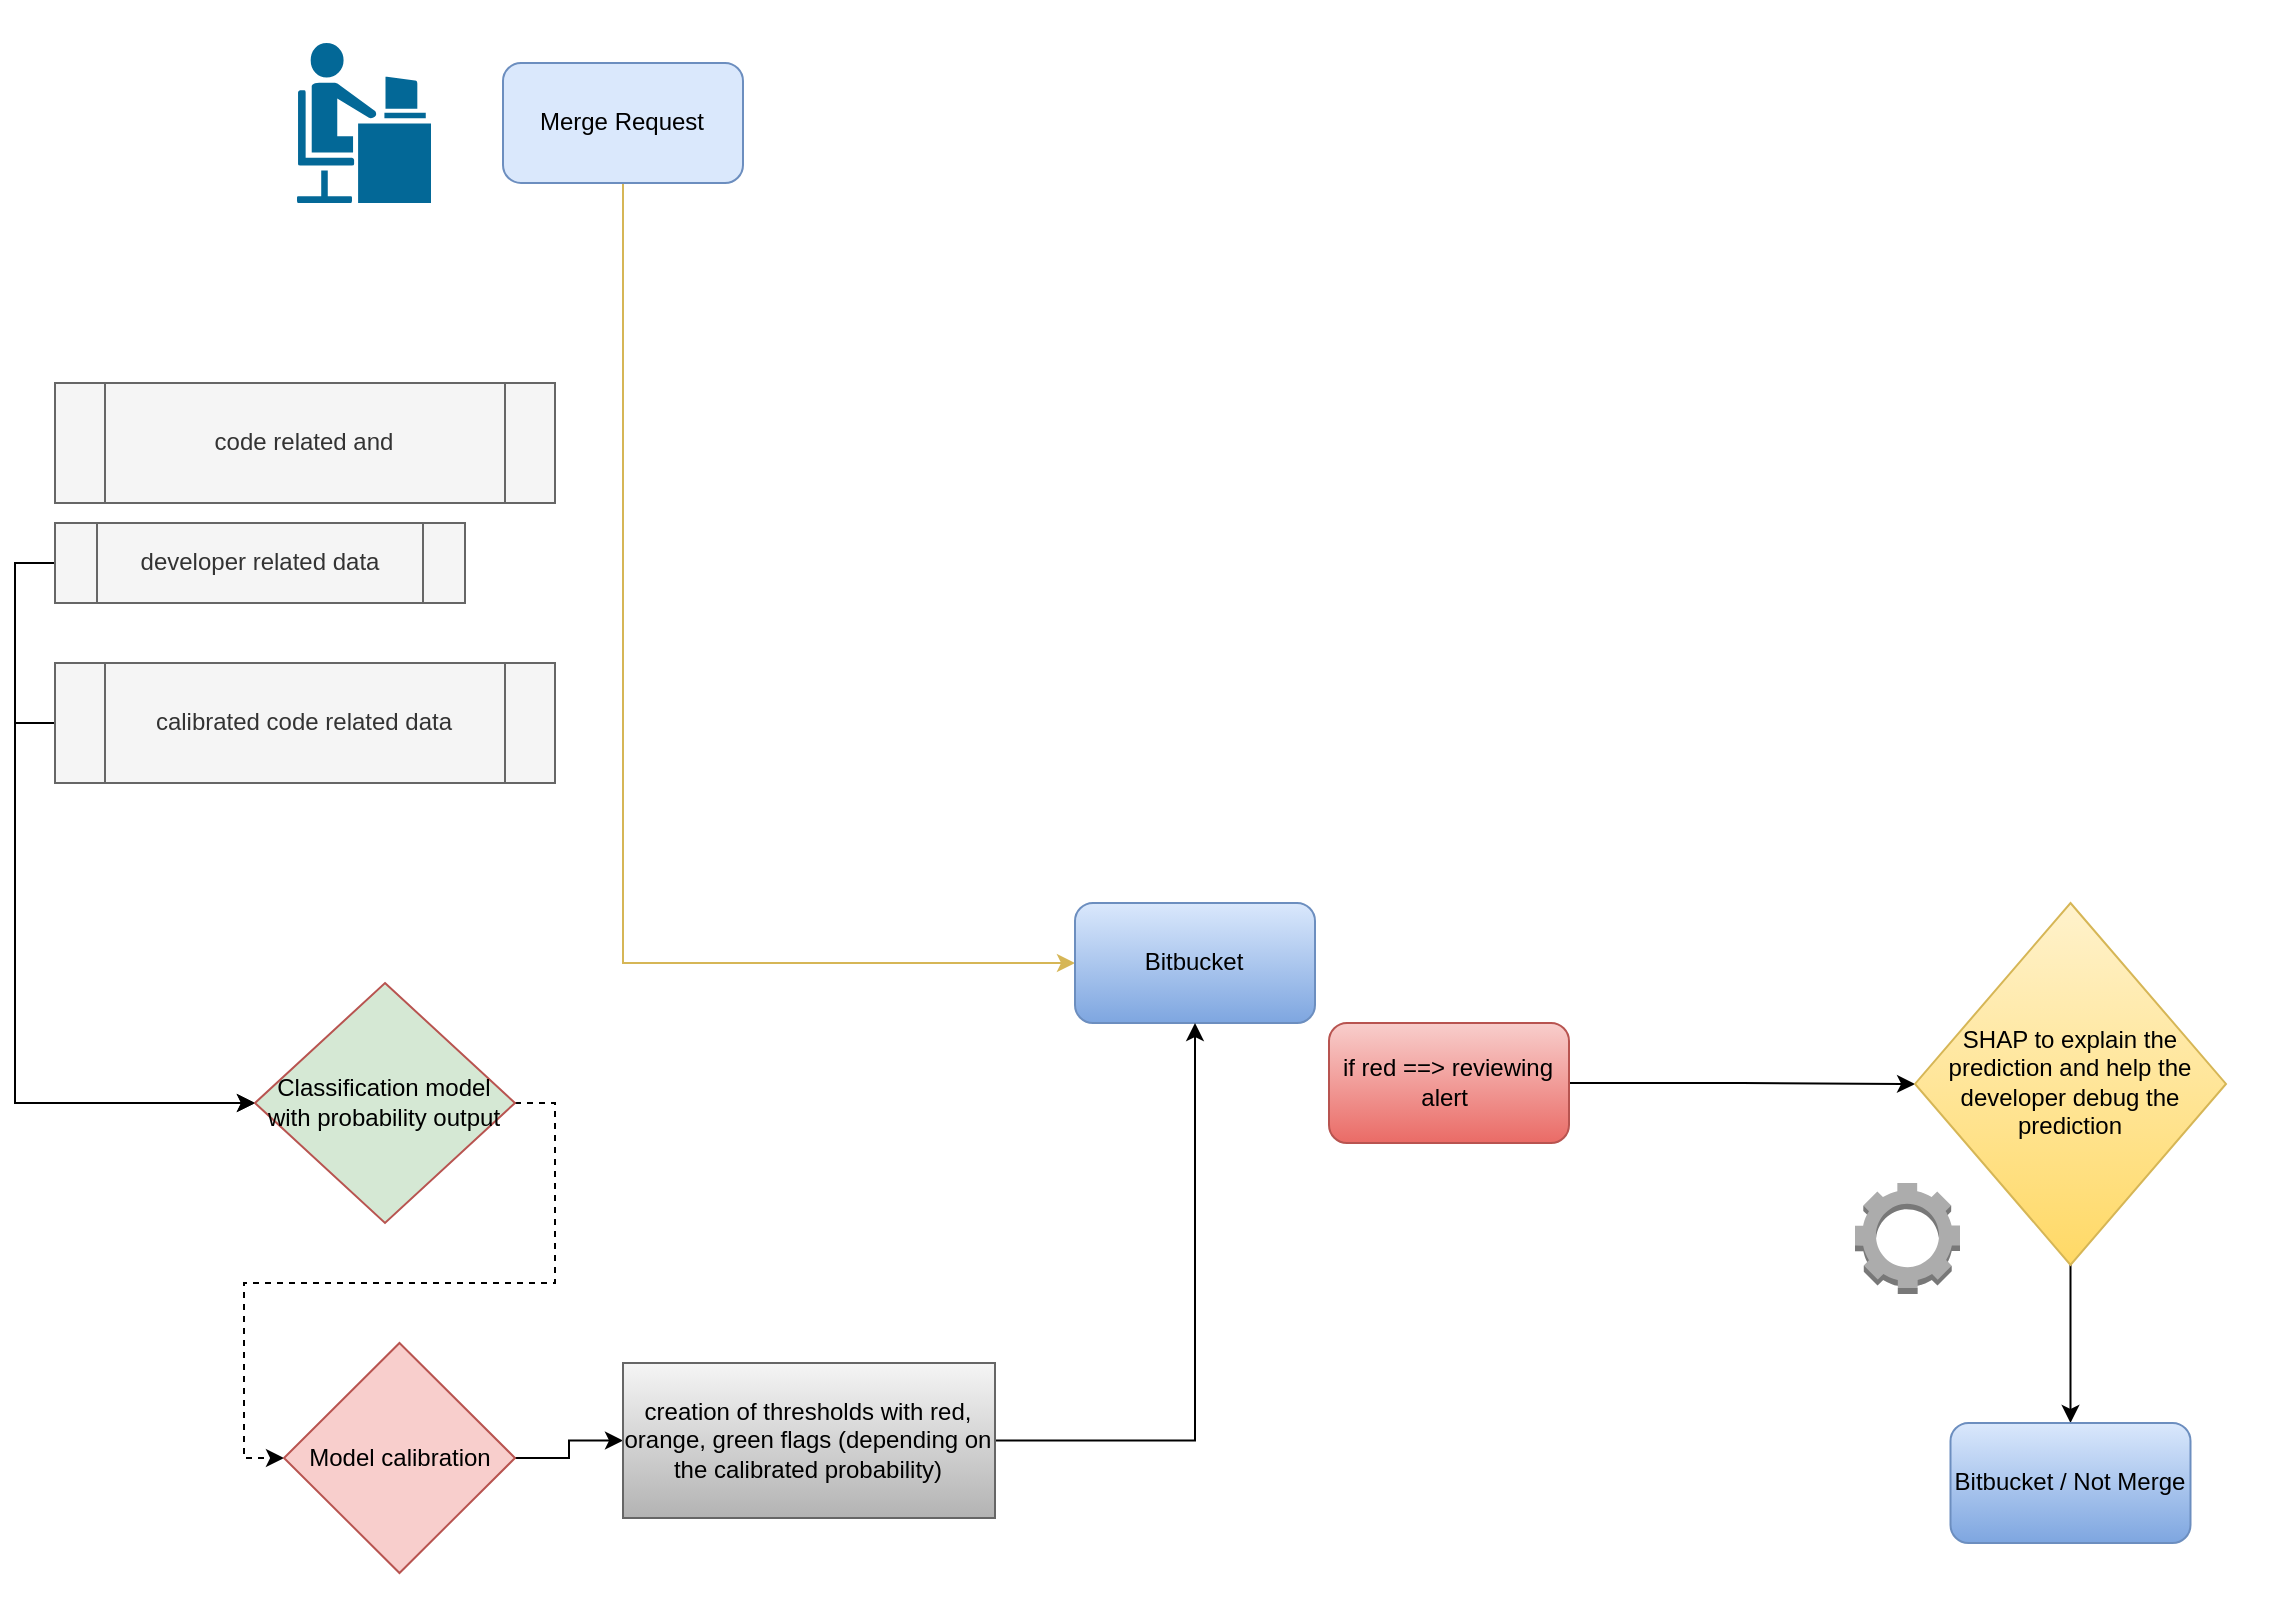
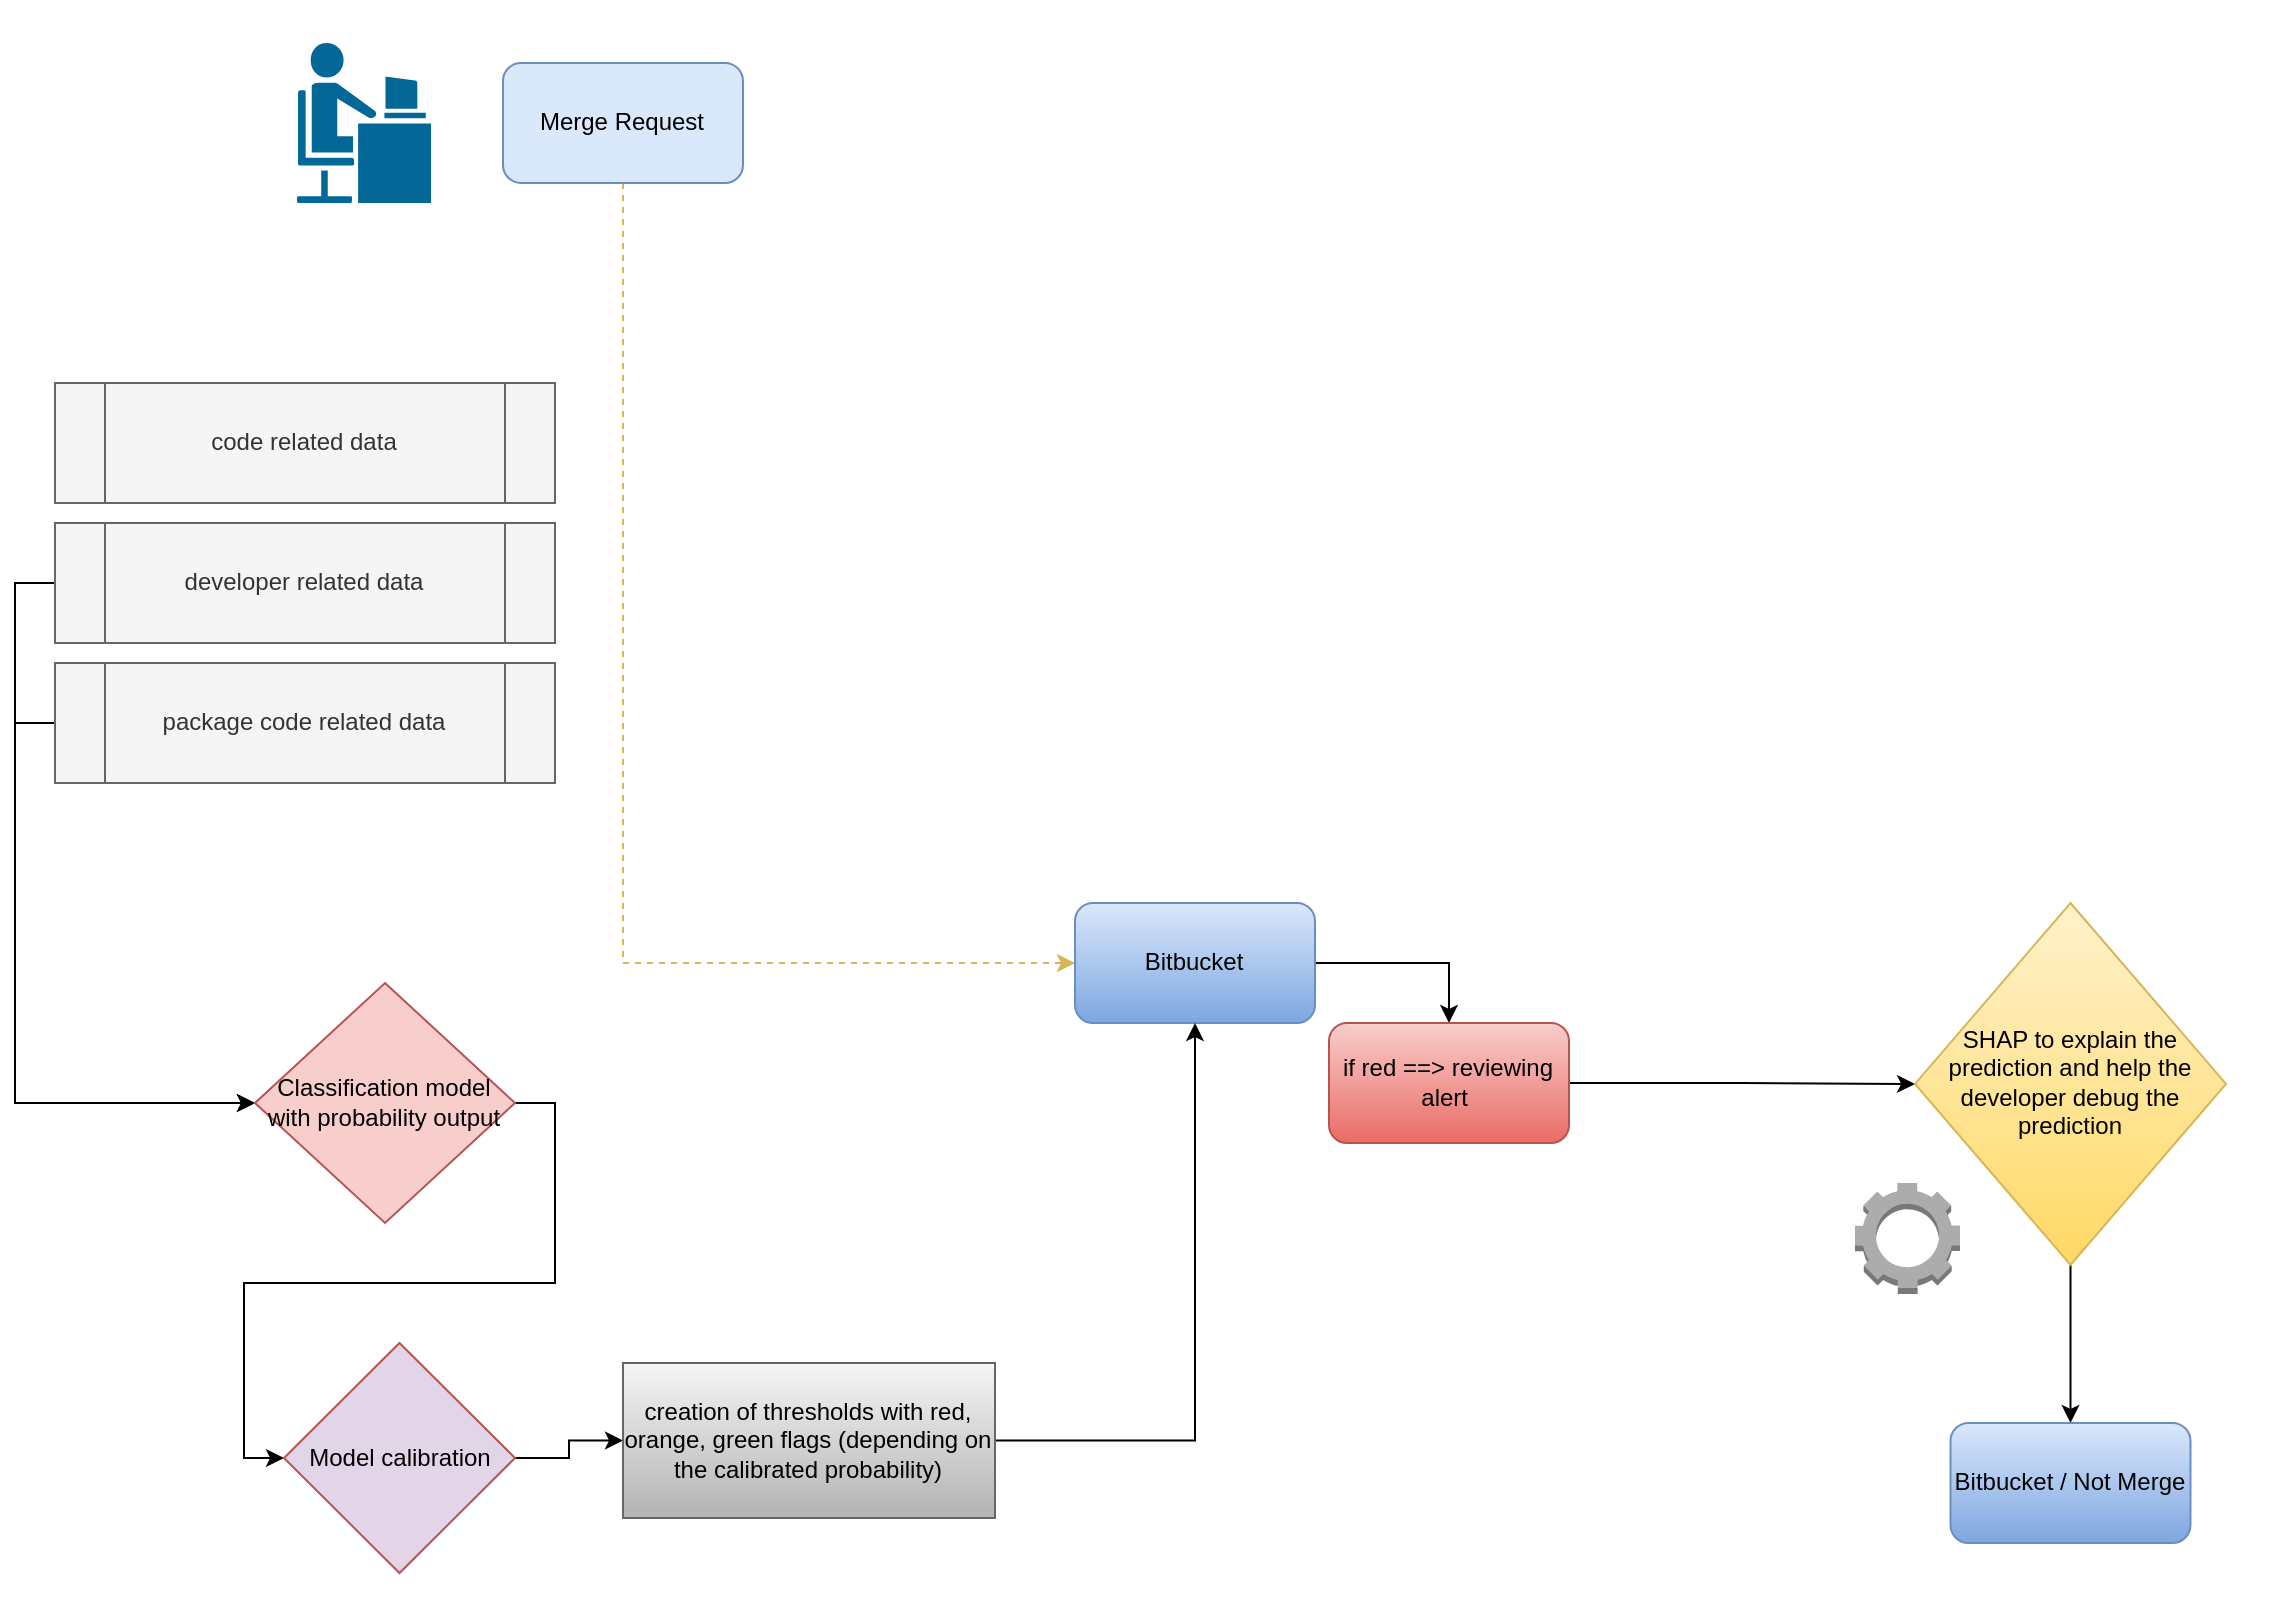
(305, 443) -> (305, 443)
(260, 563) -> (305, 583)
(305, 723) -> (305, 723)
(623, 791) -> (623, 791)
none -> (1405, 963)
(385, 1103) -> (385, 1103)
(407, 1283) -> (407, 1283)
(400, 1458) -> (400, 1458)
